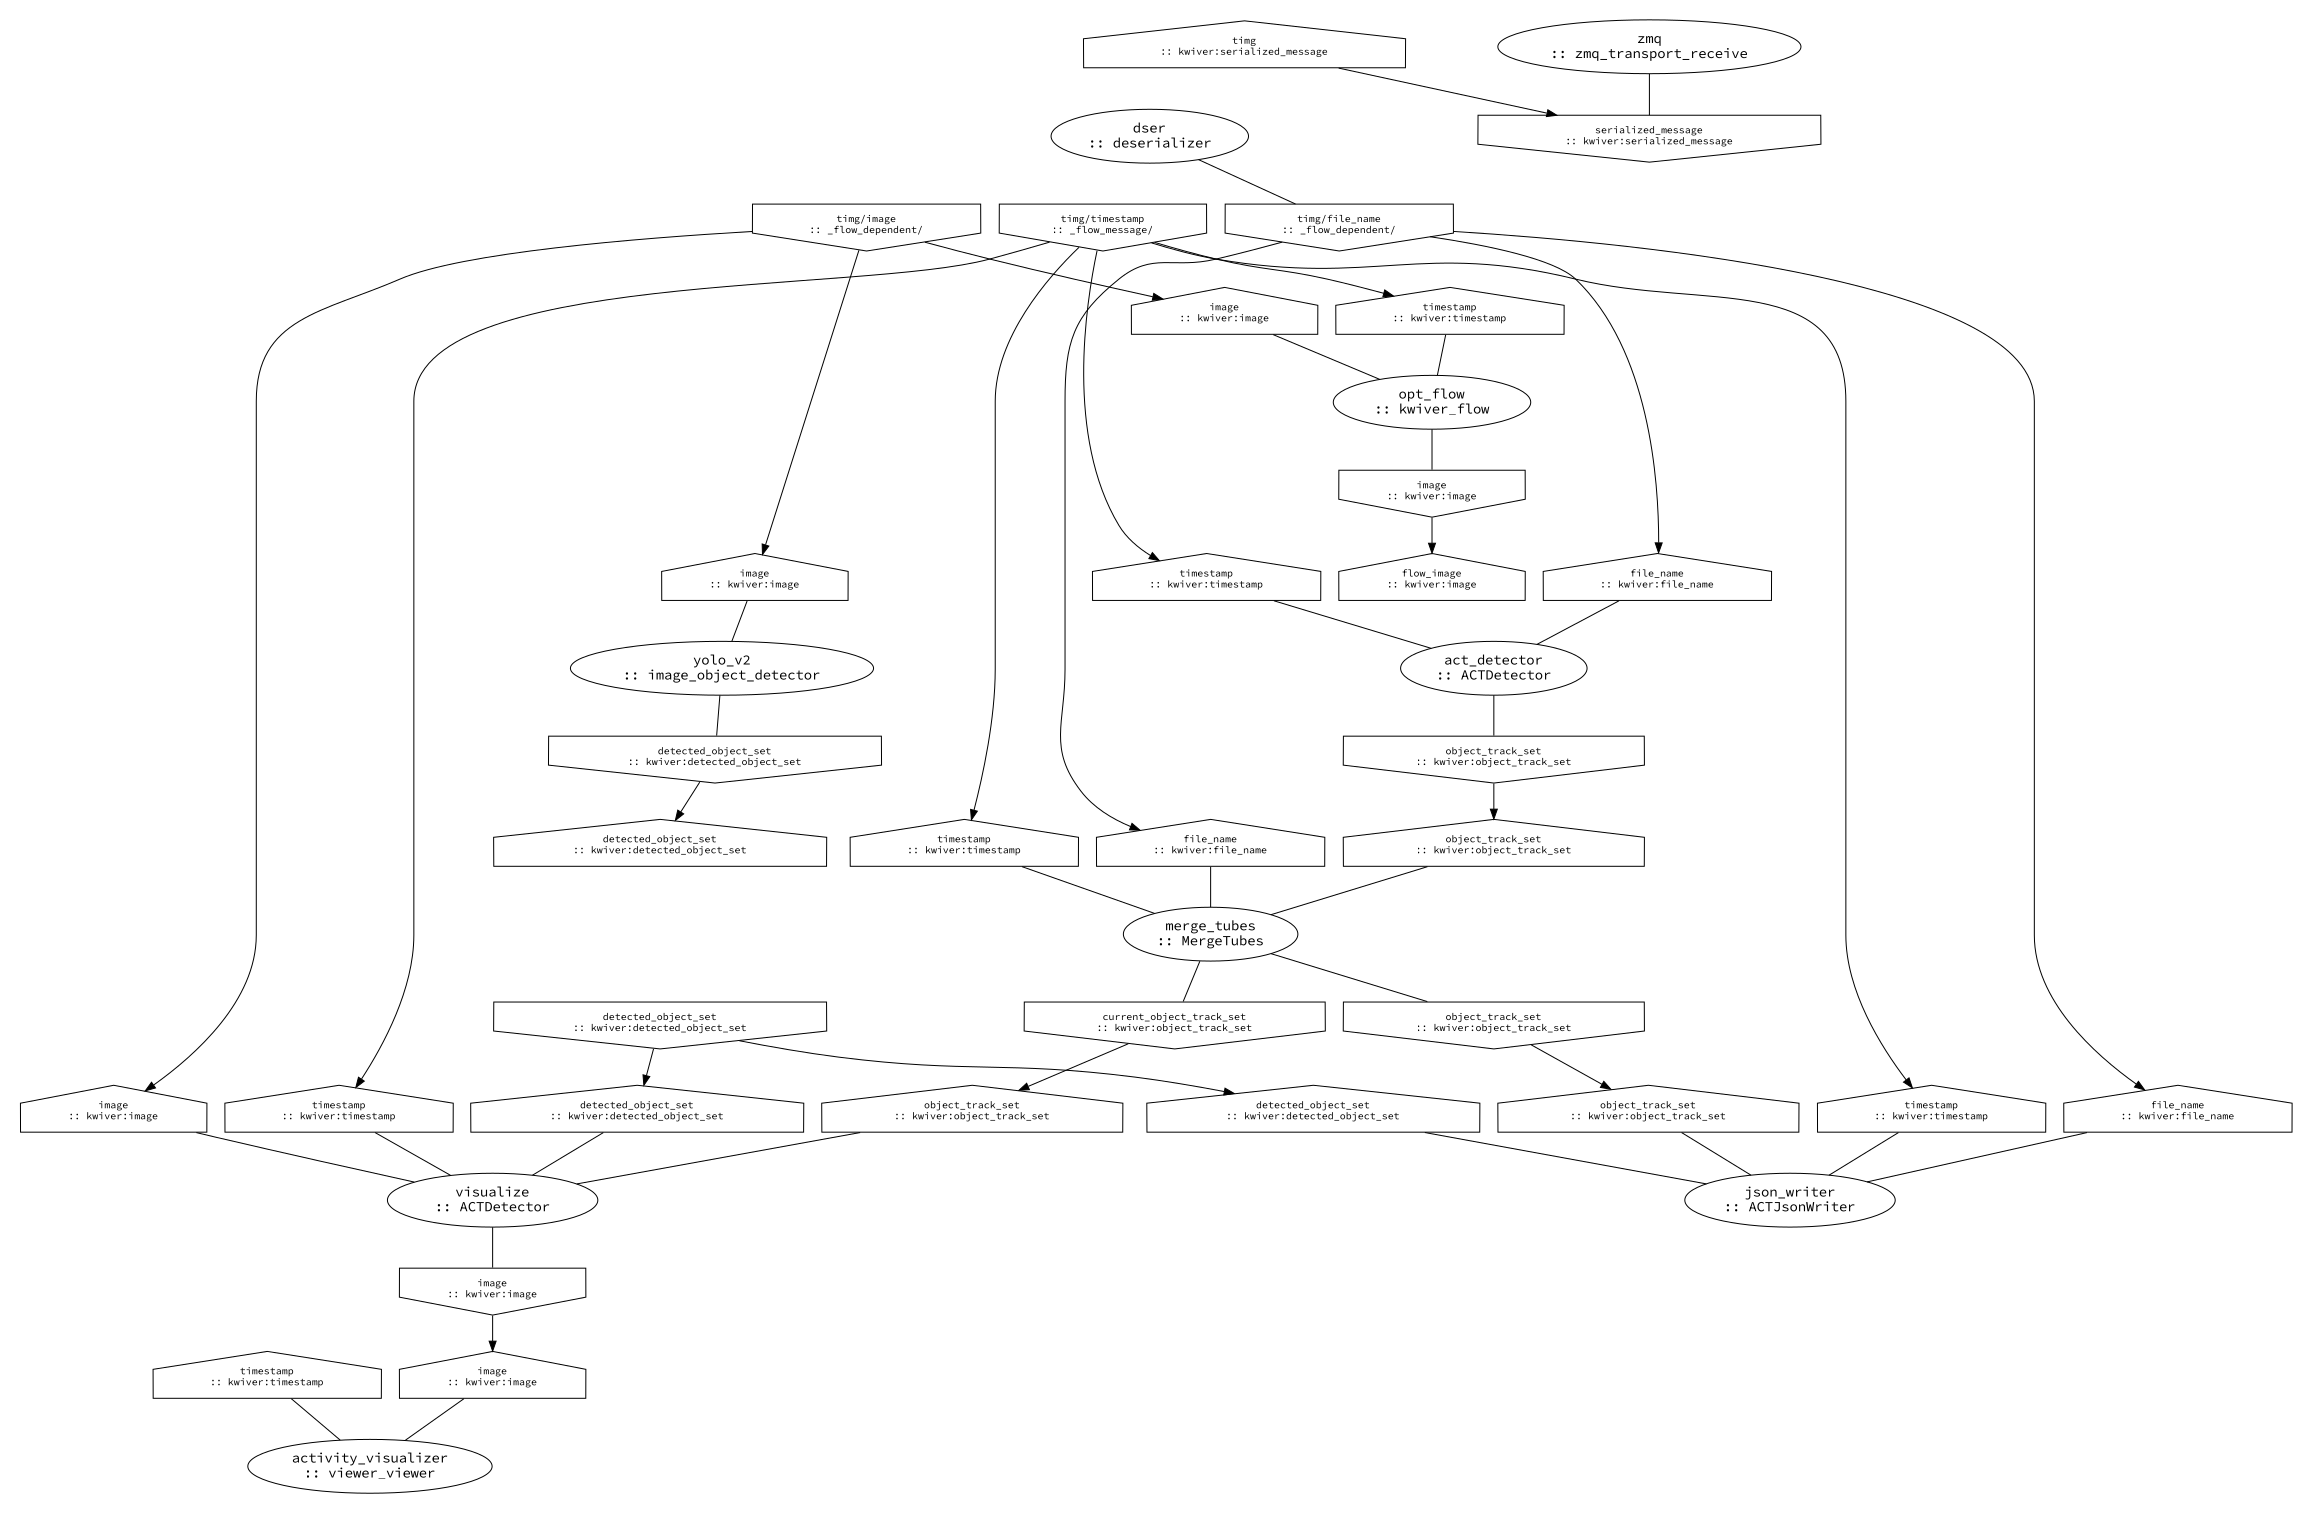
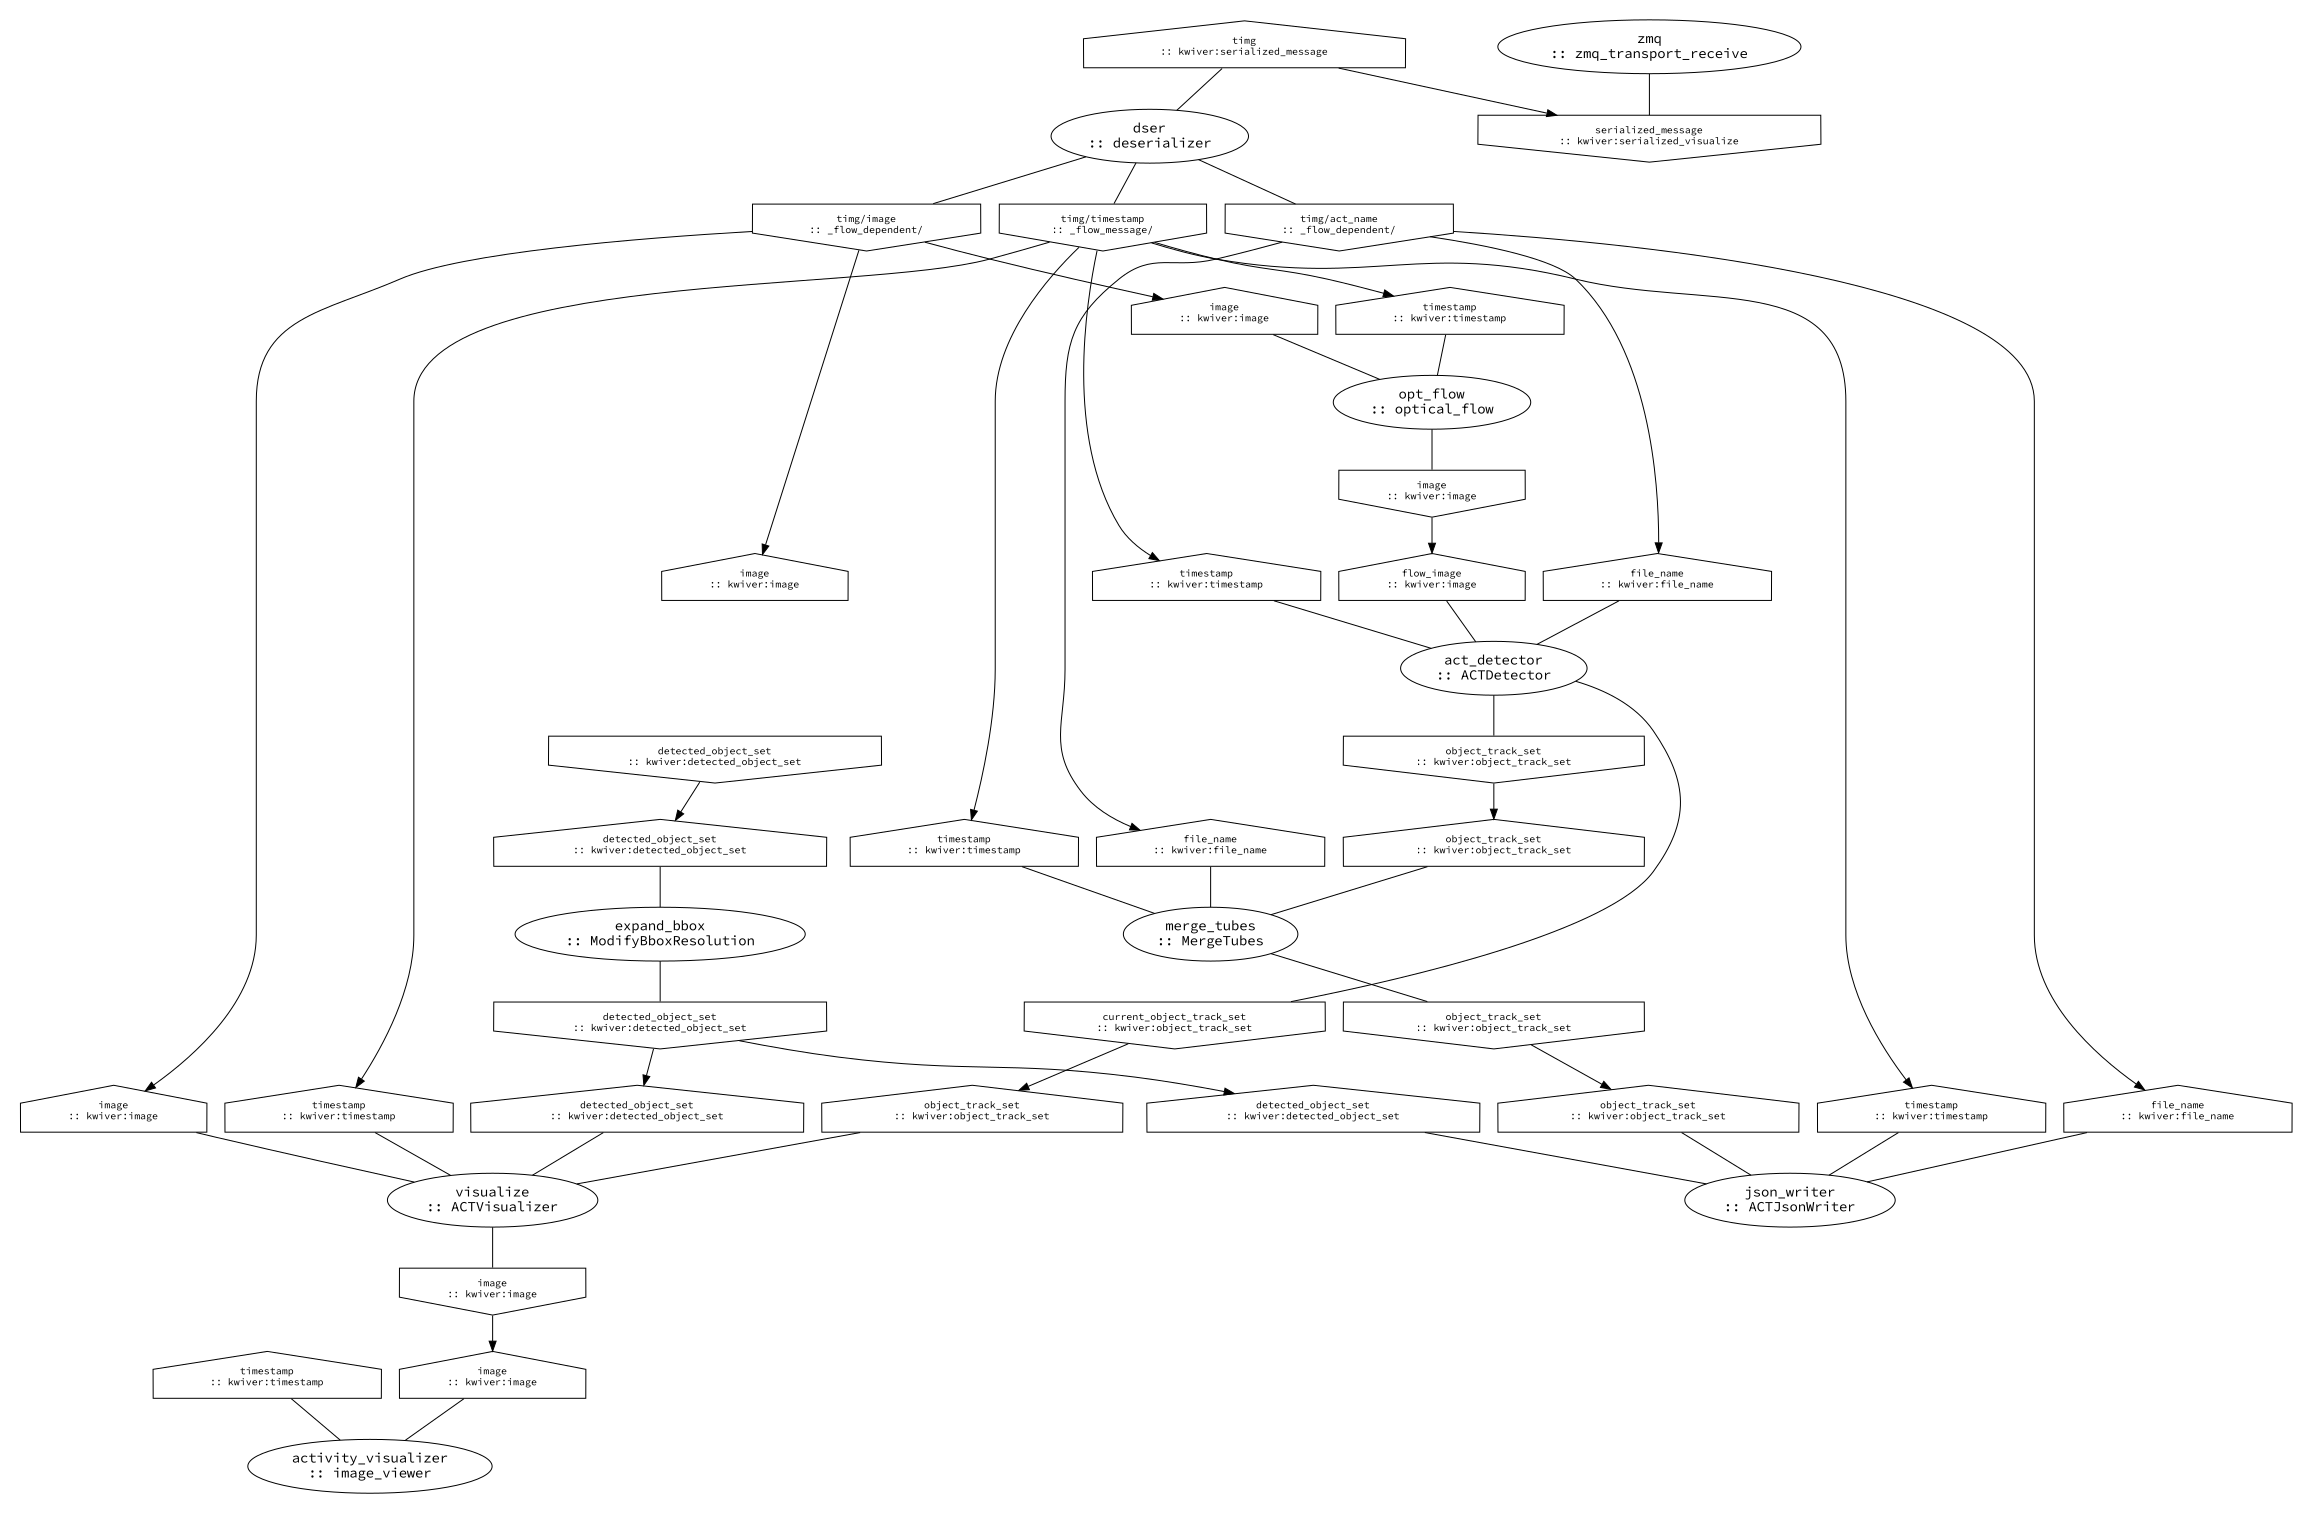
none -> (1199, 89)
(1649, 136) -> (1649, 136)
none -> (1010, 180)
none -> (1125, 183)
(1339, 225) -> (1339, 225)
(1432, 402) -> (1432, 402)
none -> (1461, 621)
(722, 668) -> none
none -> (660, 934)
(1192, 981) -> (1596, 913)
(493, 1200) -> (493, 1200)
(370, 1466) -> (370, 1466)
